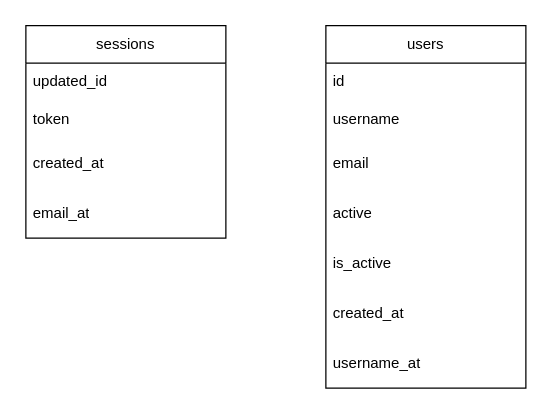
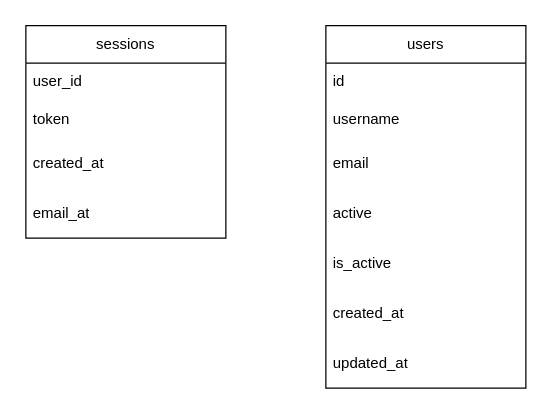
(73, 82) -> (61, 82)
(379, 363) -> (375, 363)
